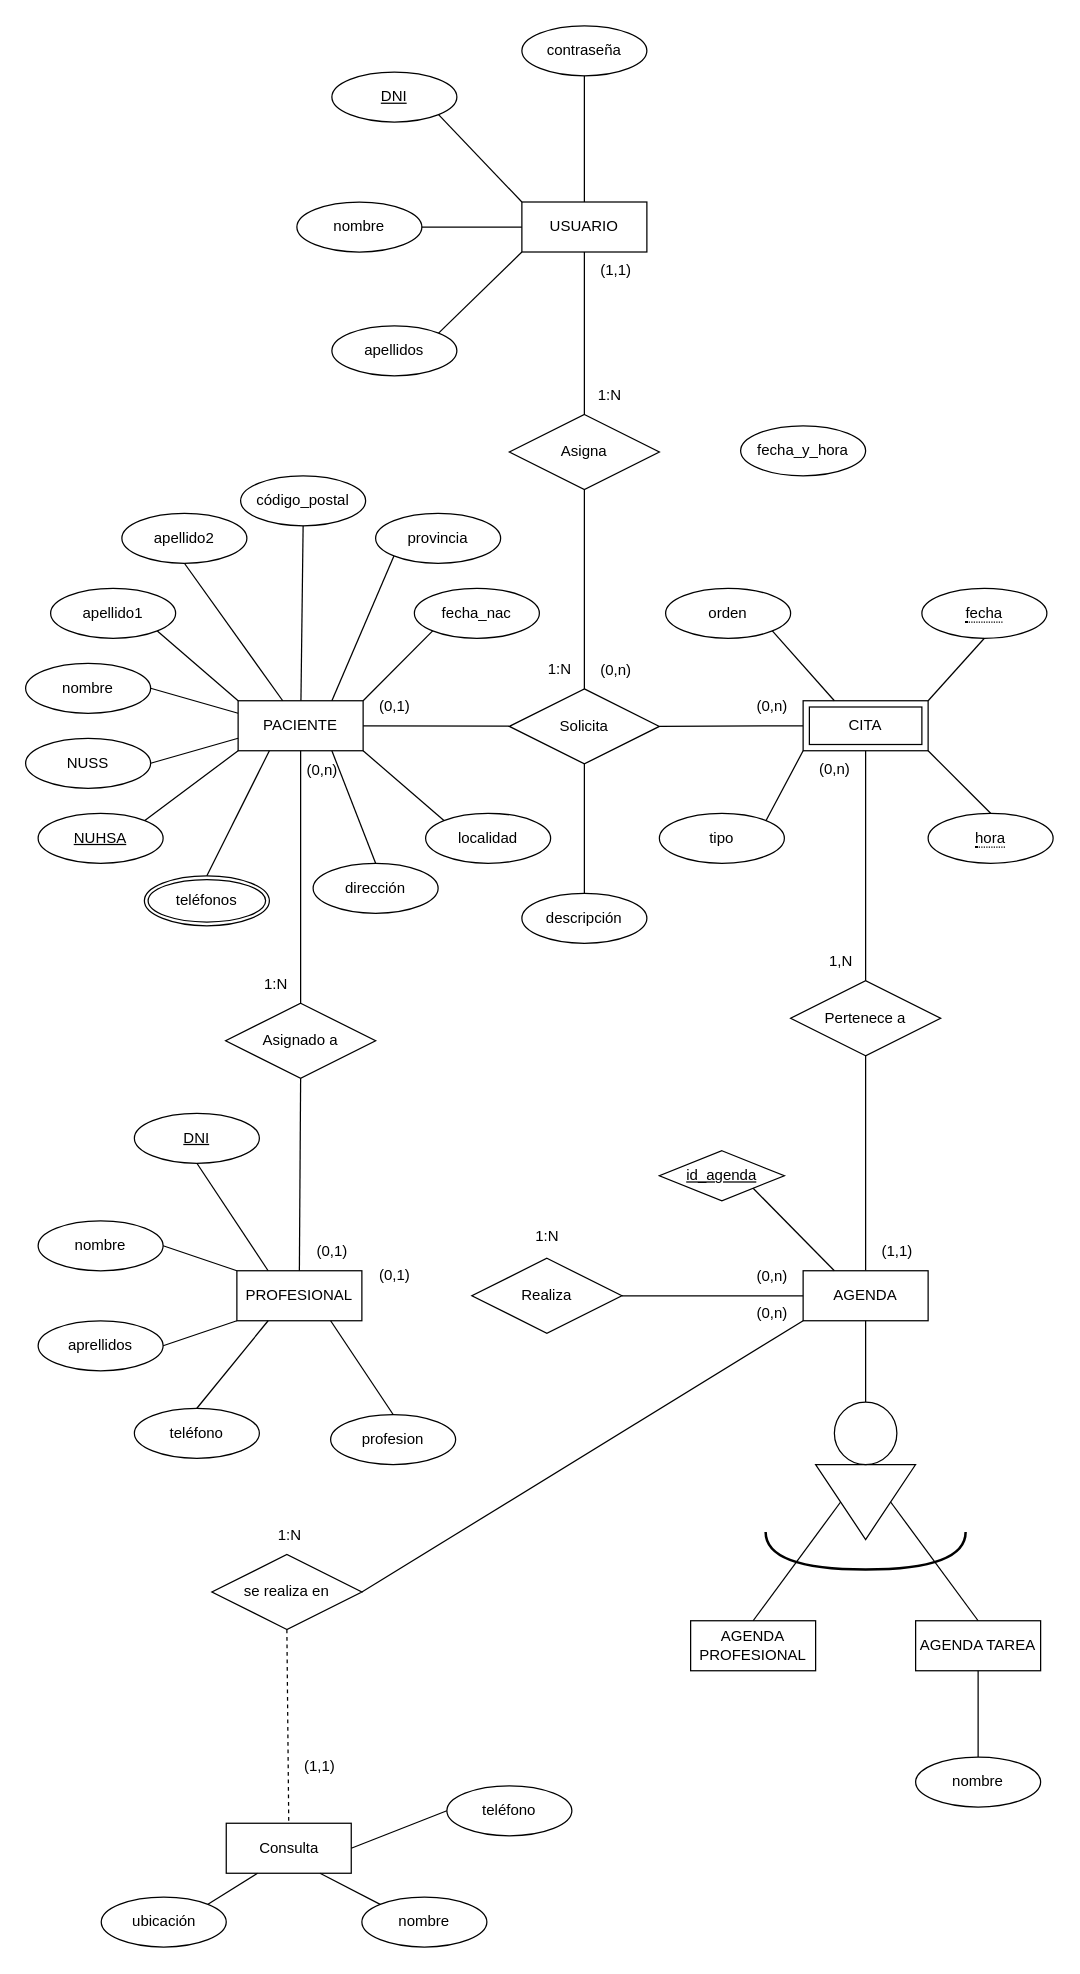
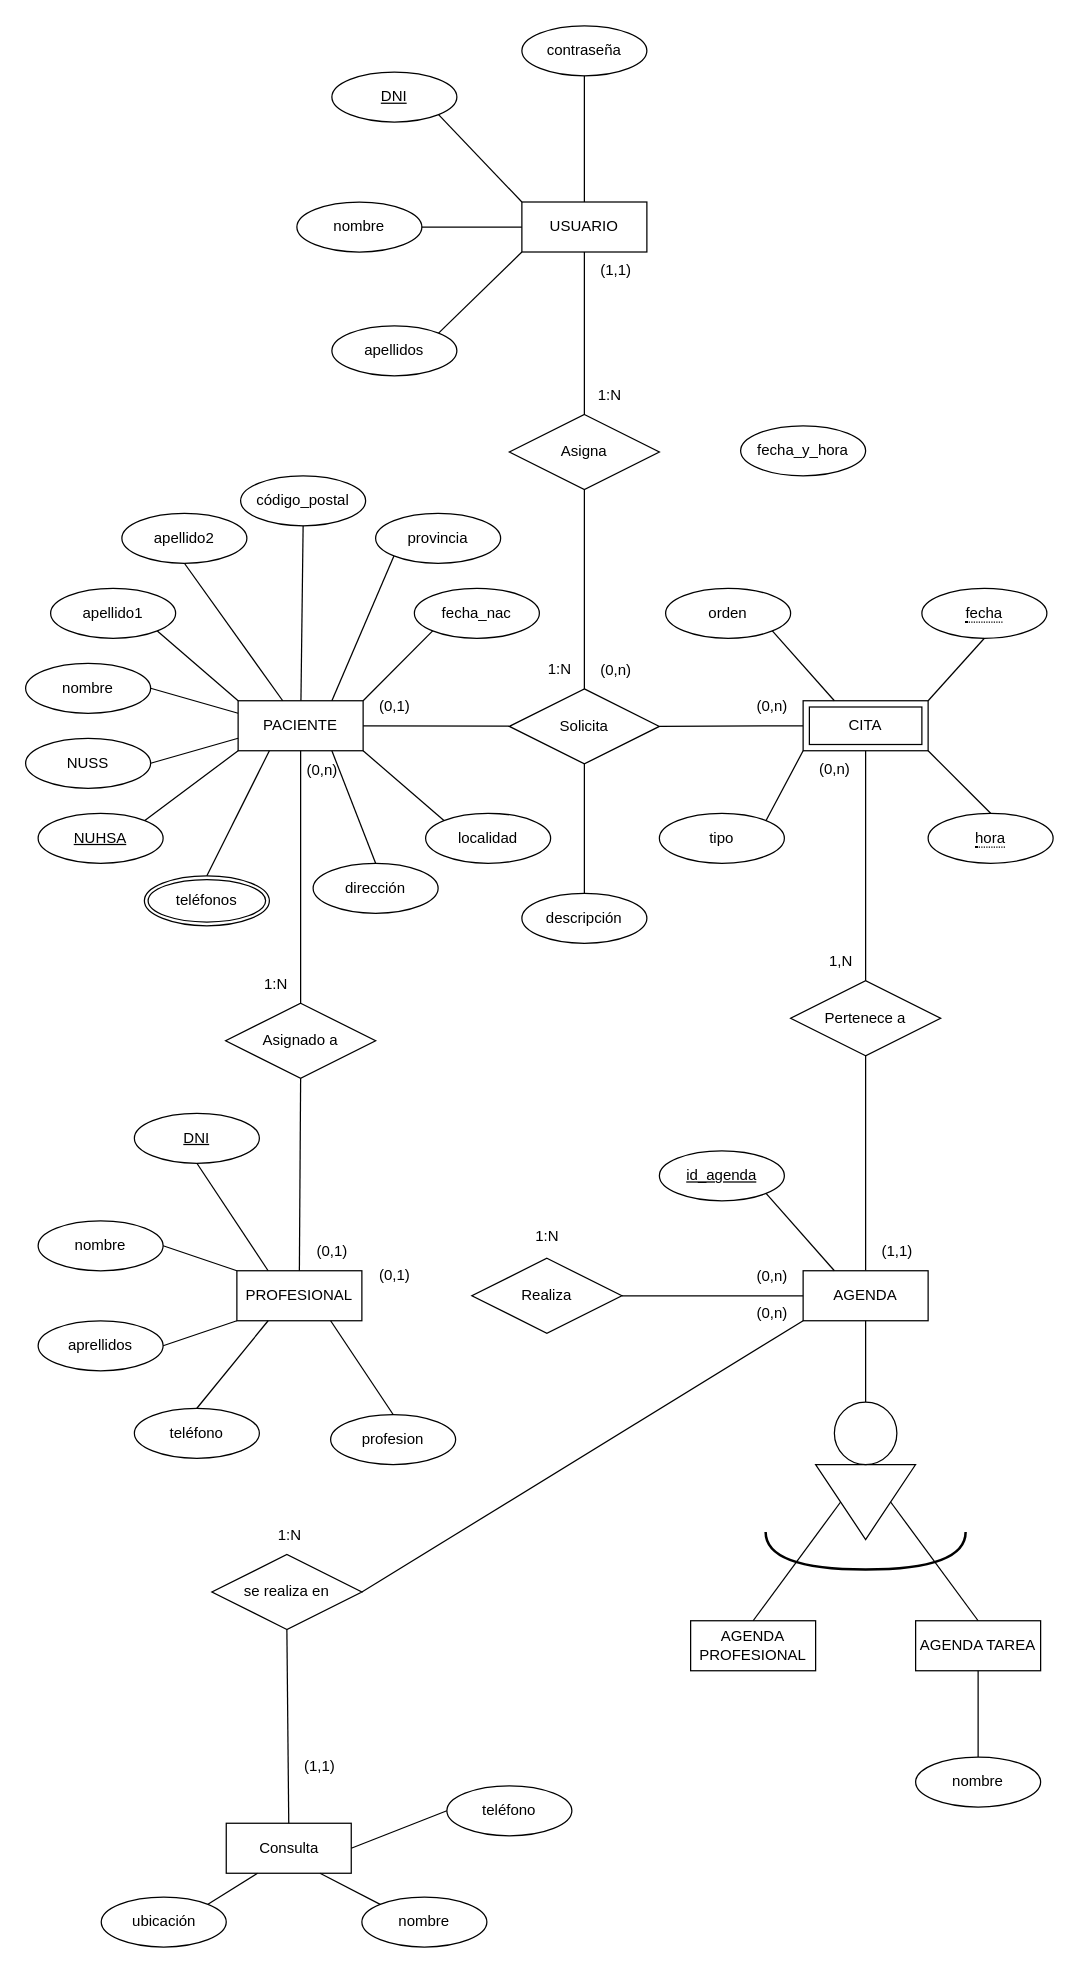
(722, 1176) -> (722, 1176)
(288, 1727) -> (288, 1727)
